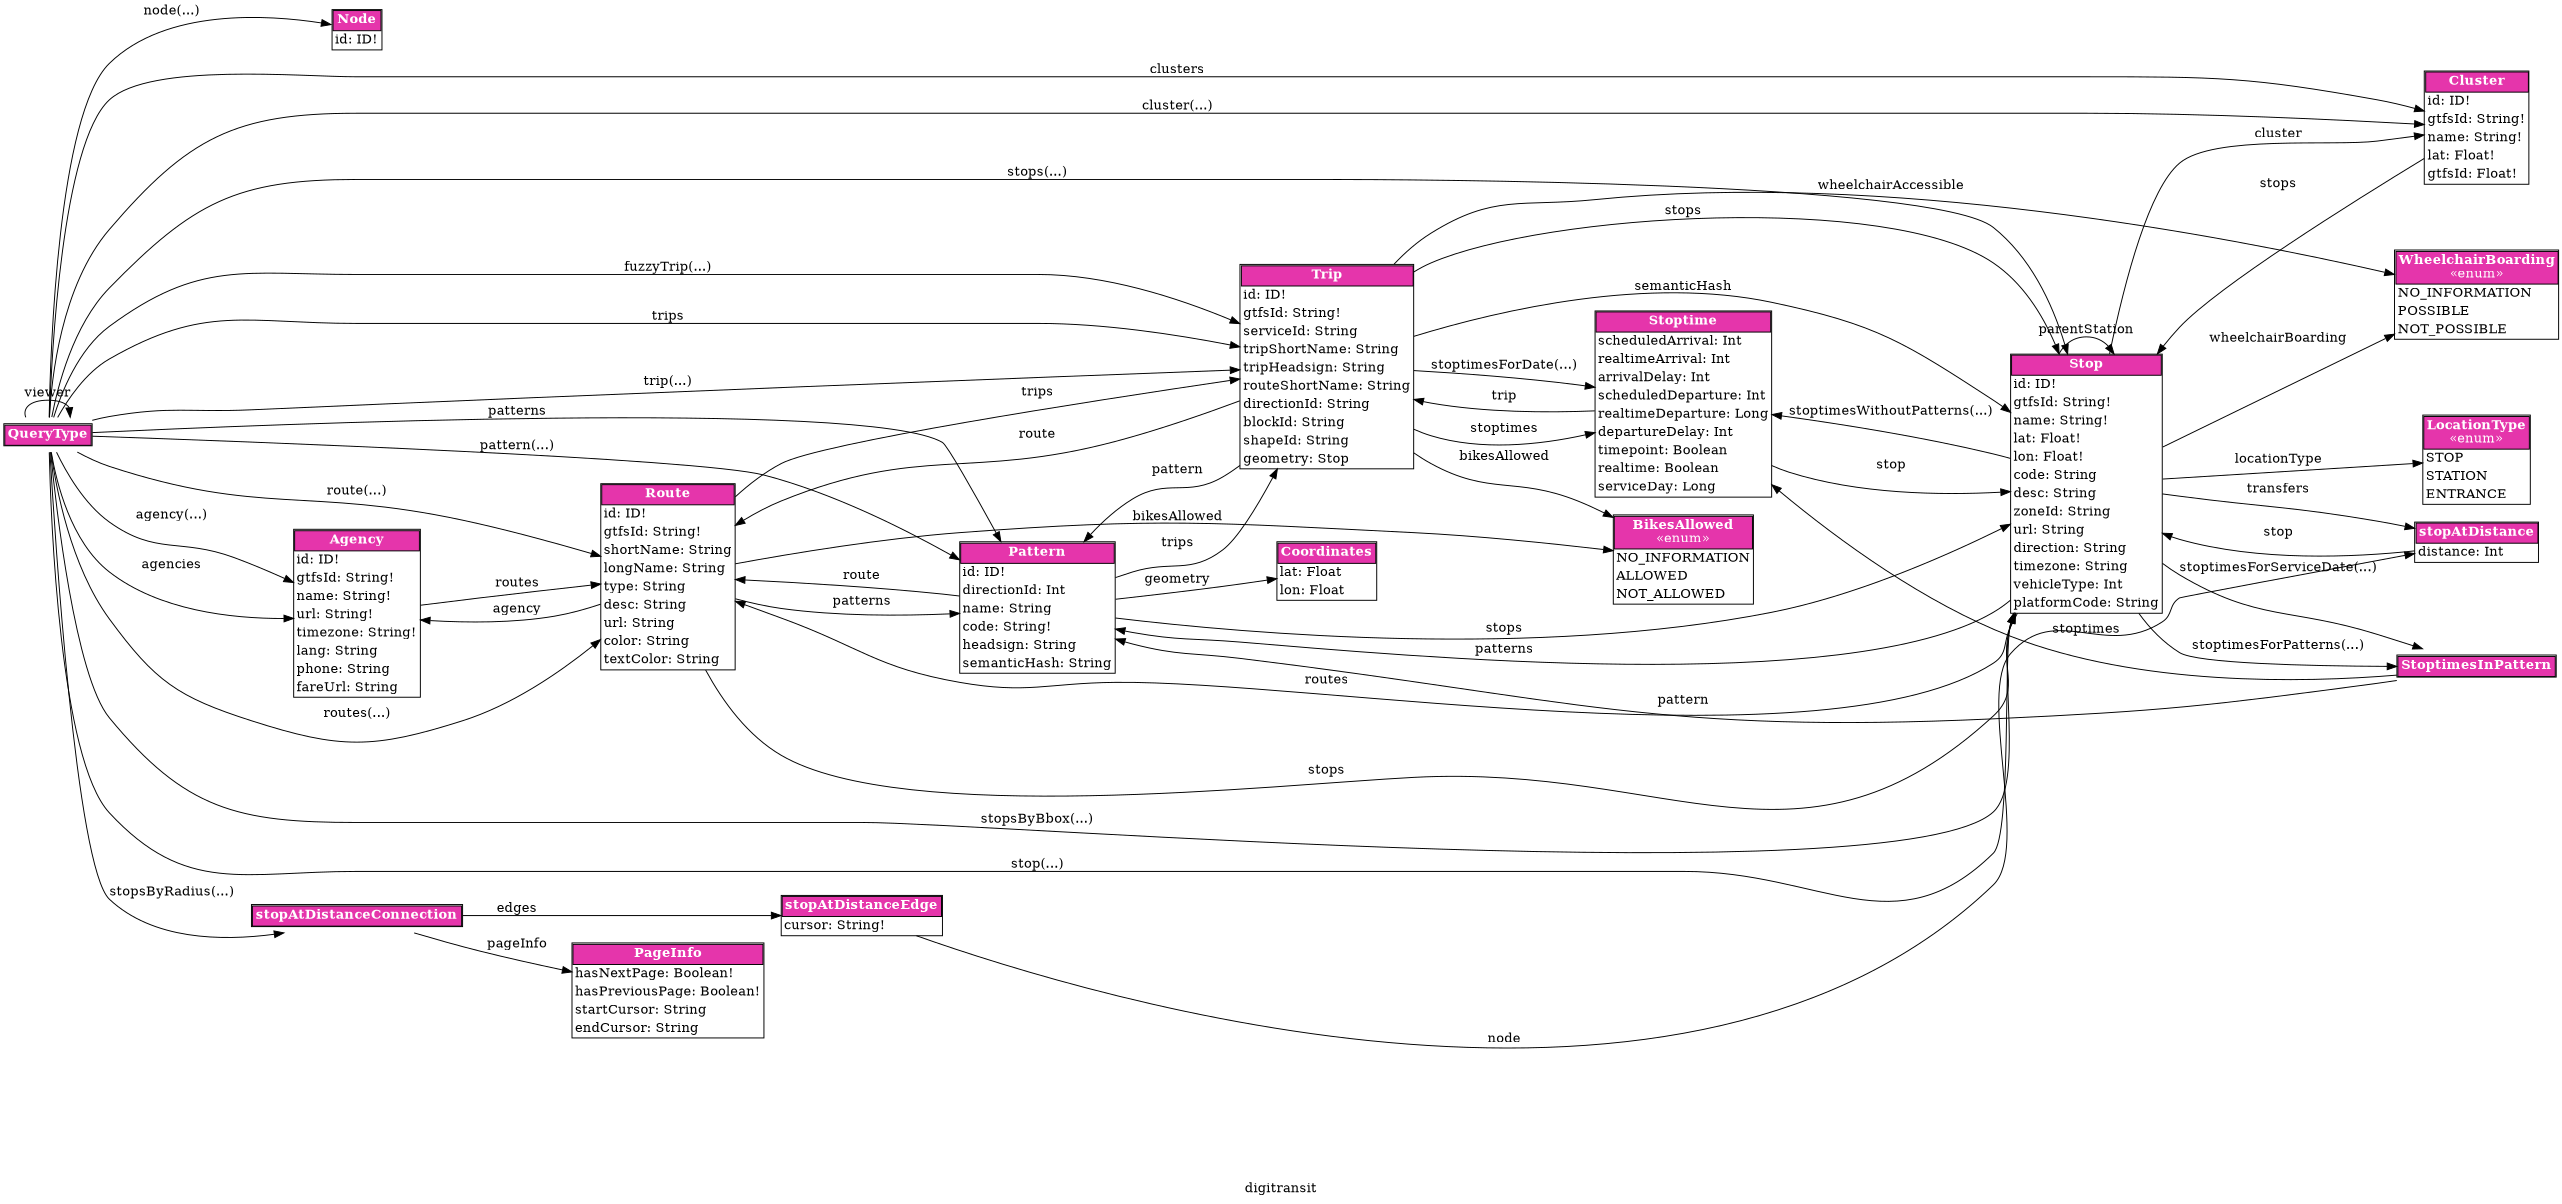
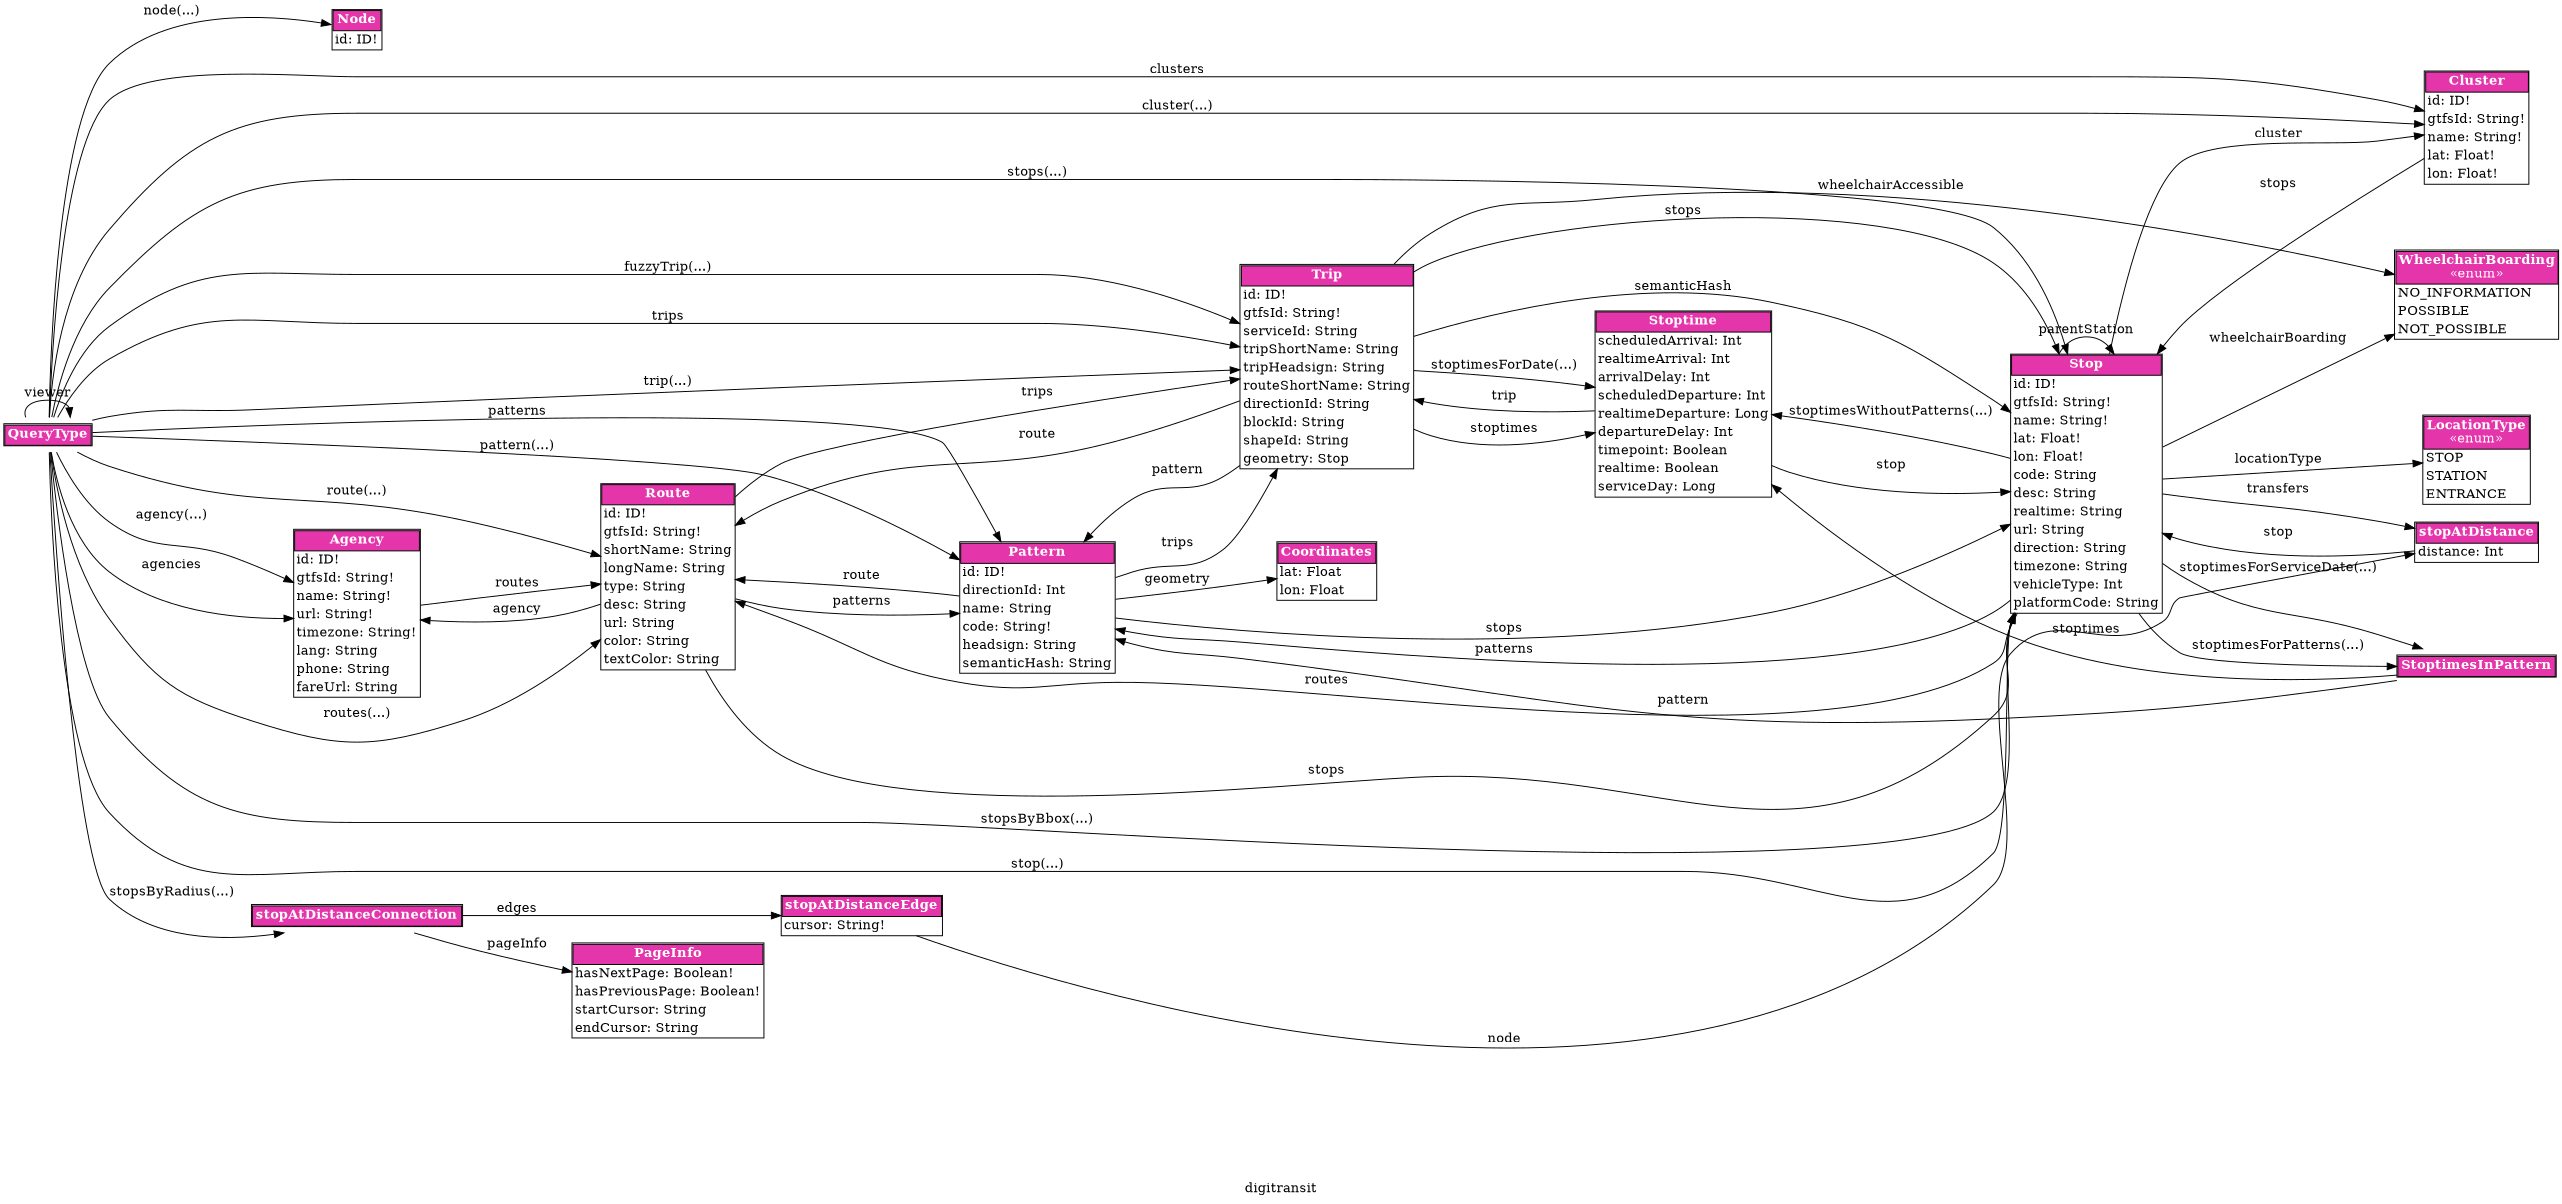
(2473, 174) -> (2463, 174)
(2062, 512) -> (2069, 512)
(1683, 559) -> none
